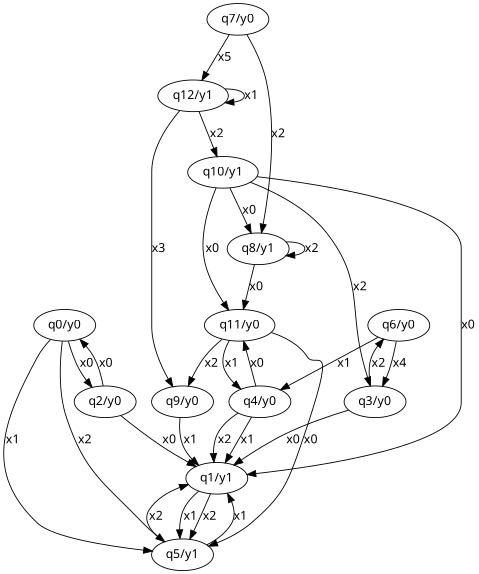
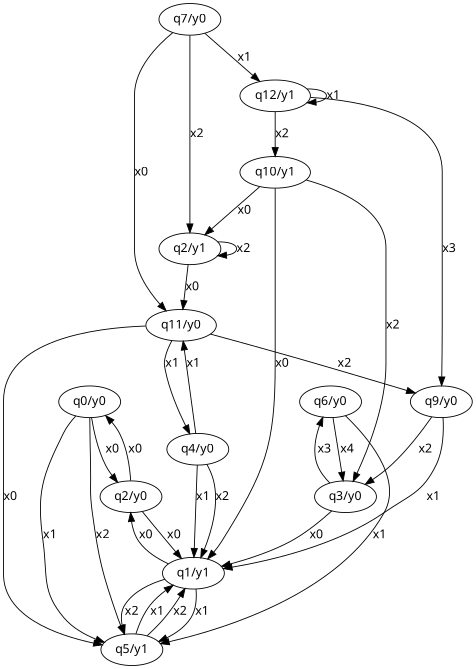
(225, 58) -> (244, 58)
(203, 247) -> (135, 165)
(258, 249) -> (190, 249)
(333, 361) -> (337, 567)
(257, 364) -> (193, 364)
(379, 364) -> (324, 449)
none -> (405, 451)
none -> (144, 548)
